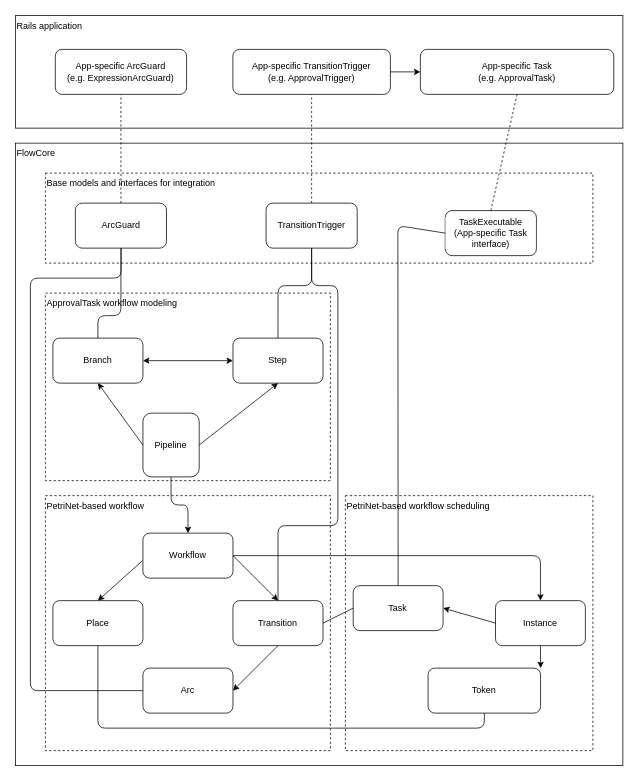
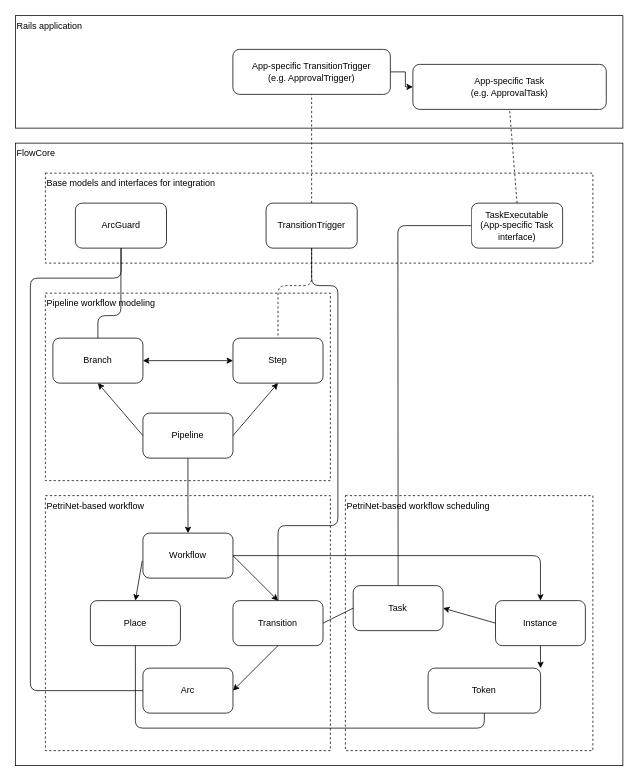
(121, 72) -> none
(517, 72) -> (510, 87)
(121, 149) -> none
(491, 233) -> (517, 225)
(278, 298) -> (278, 298)
(115, 304) -> (103, 304)
(171, 445) -> (188, 435)
(98, 623) -> (135, 623)
